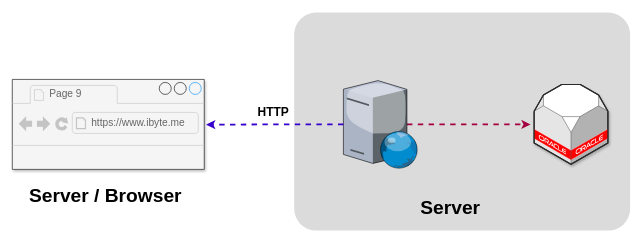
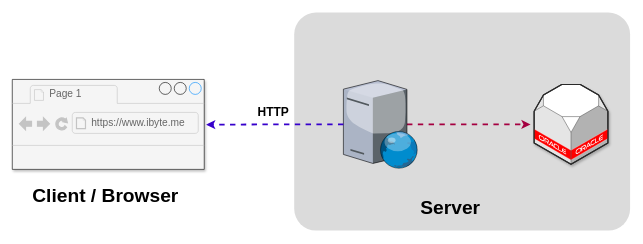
(65, 95) -> (65, 95)
(106, 195) -> (106, 195)
